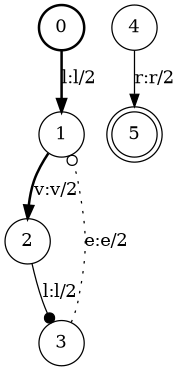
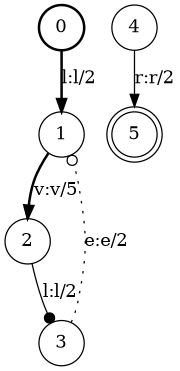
(56, 190) -> (56, 190)
